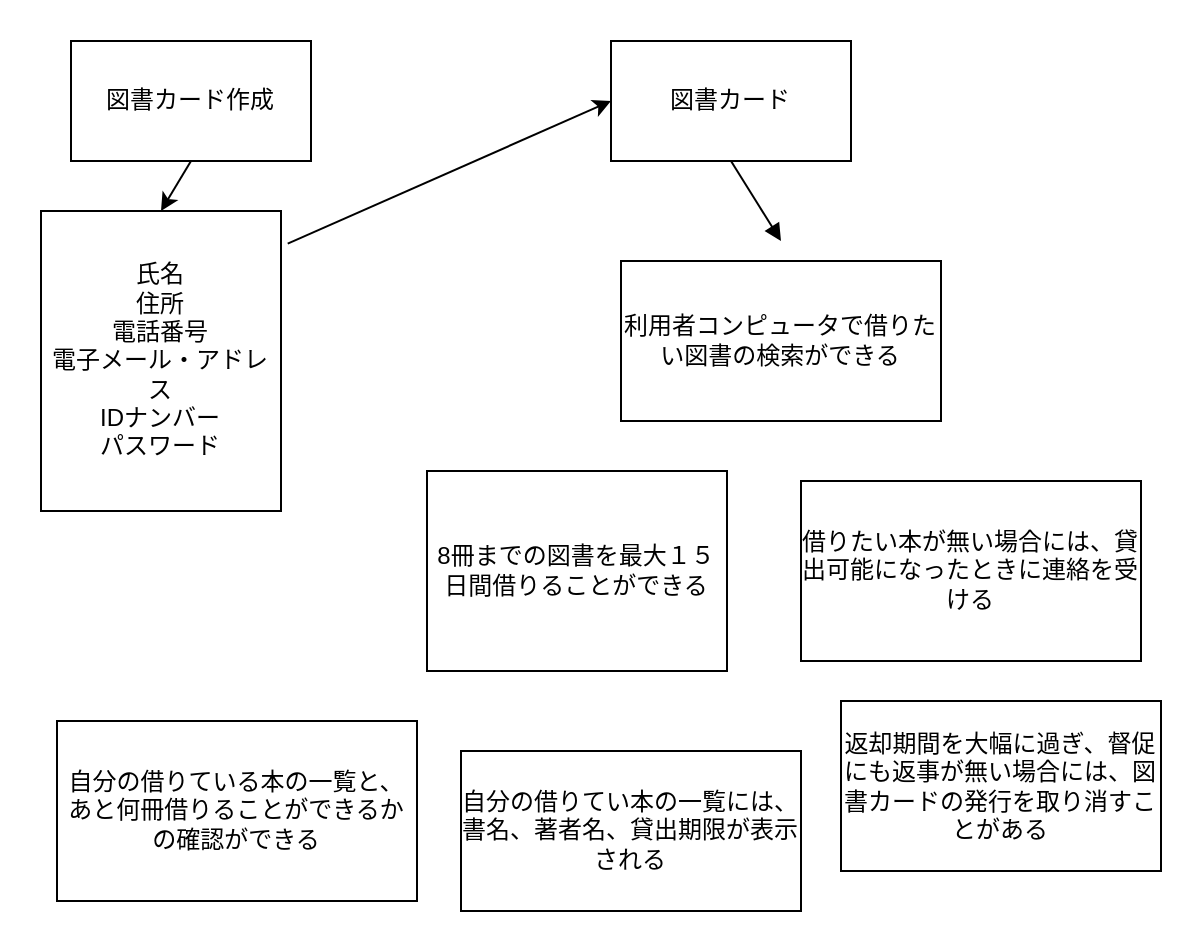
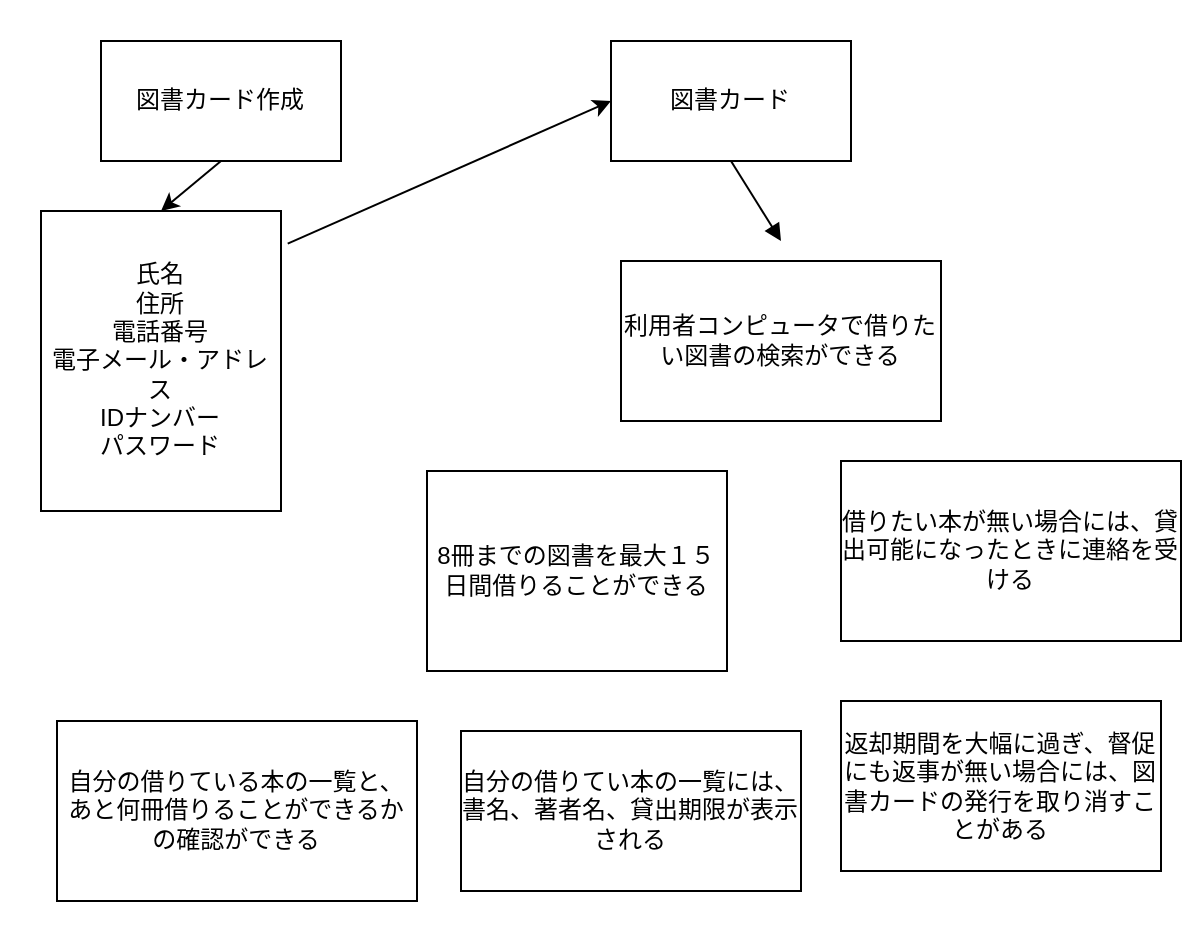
(191, 101) -> (221, 101)
(971, 571) -> (1011, 551)
(631, 831) -> (631, 811)
